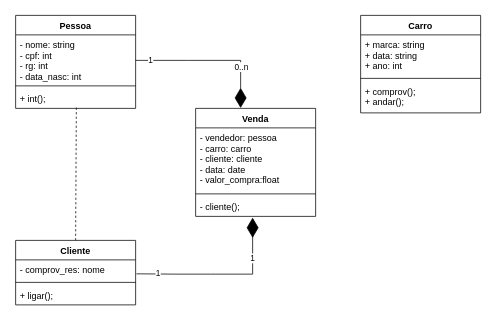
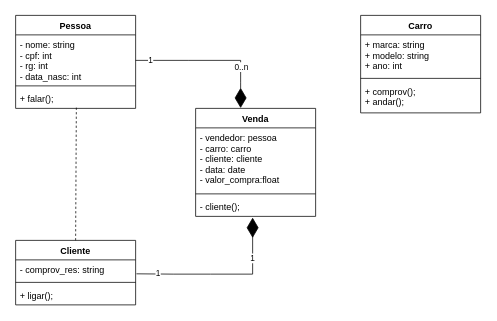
(398, 45) -> (398, 45)
(36, 99) -> (41, 99)
(64, 270) -> (68, 270)
